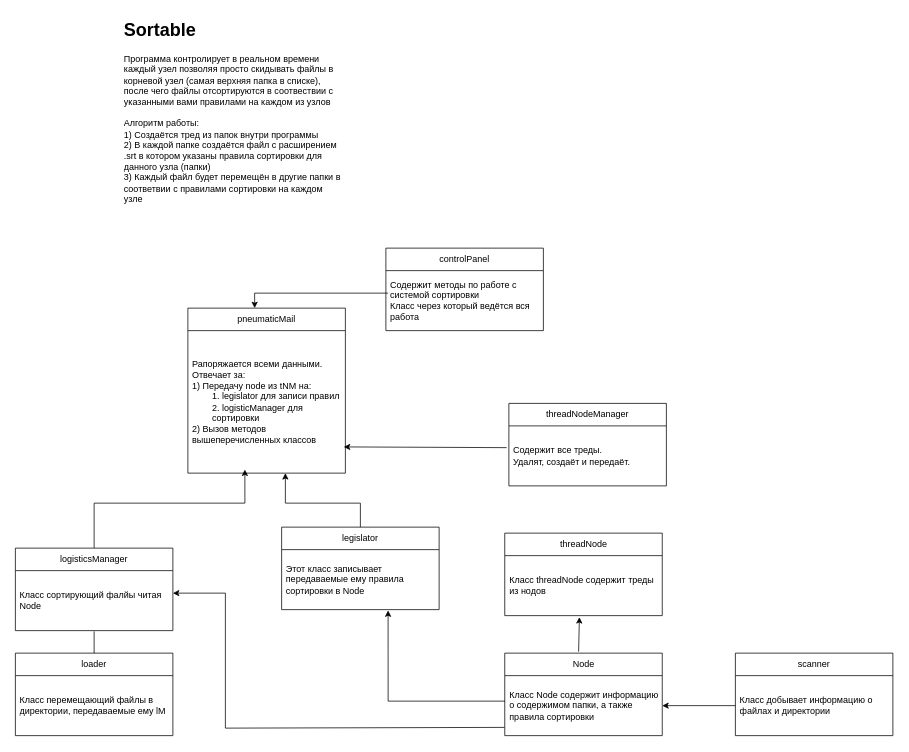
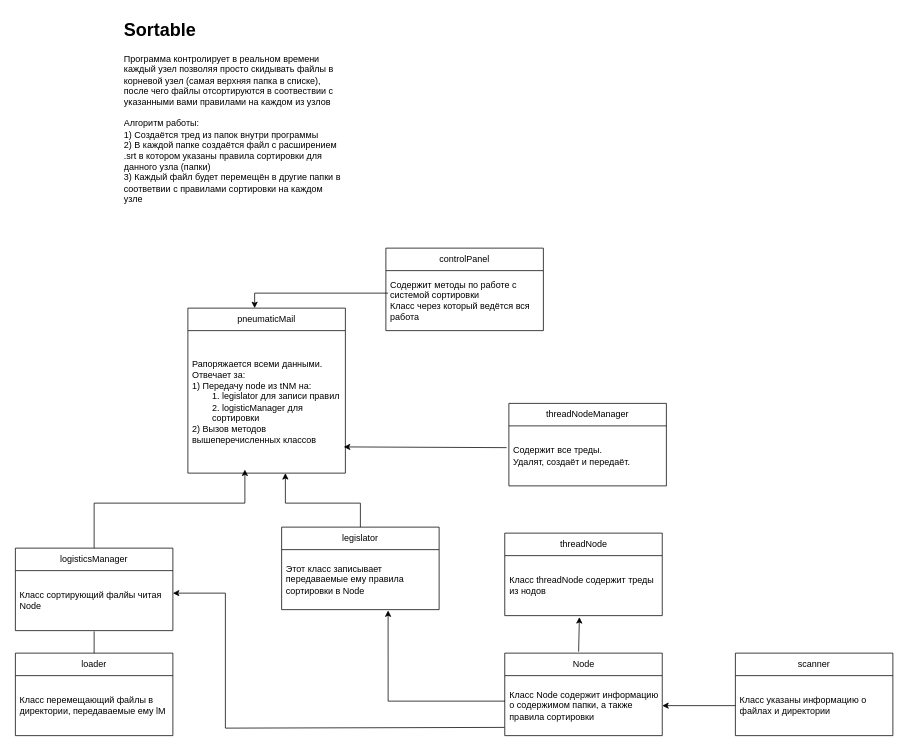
(815, 705) -> (815, 705)
